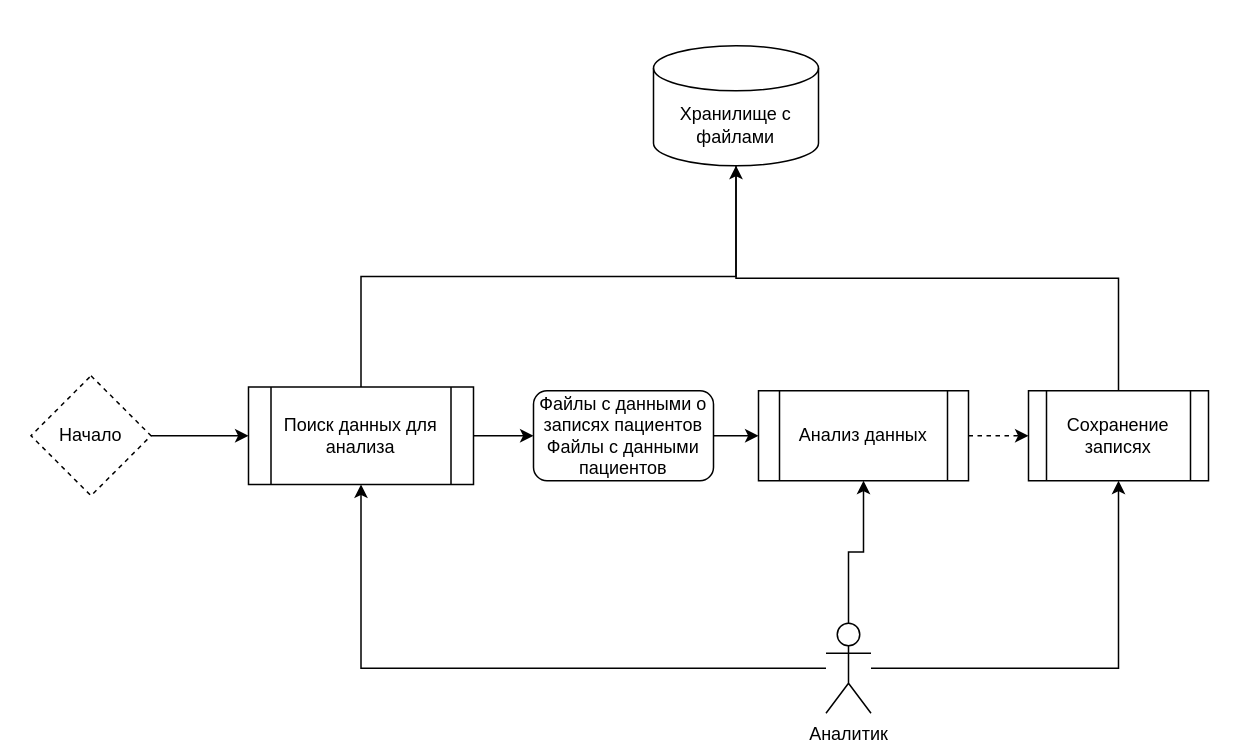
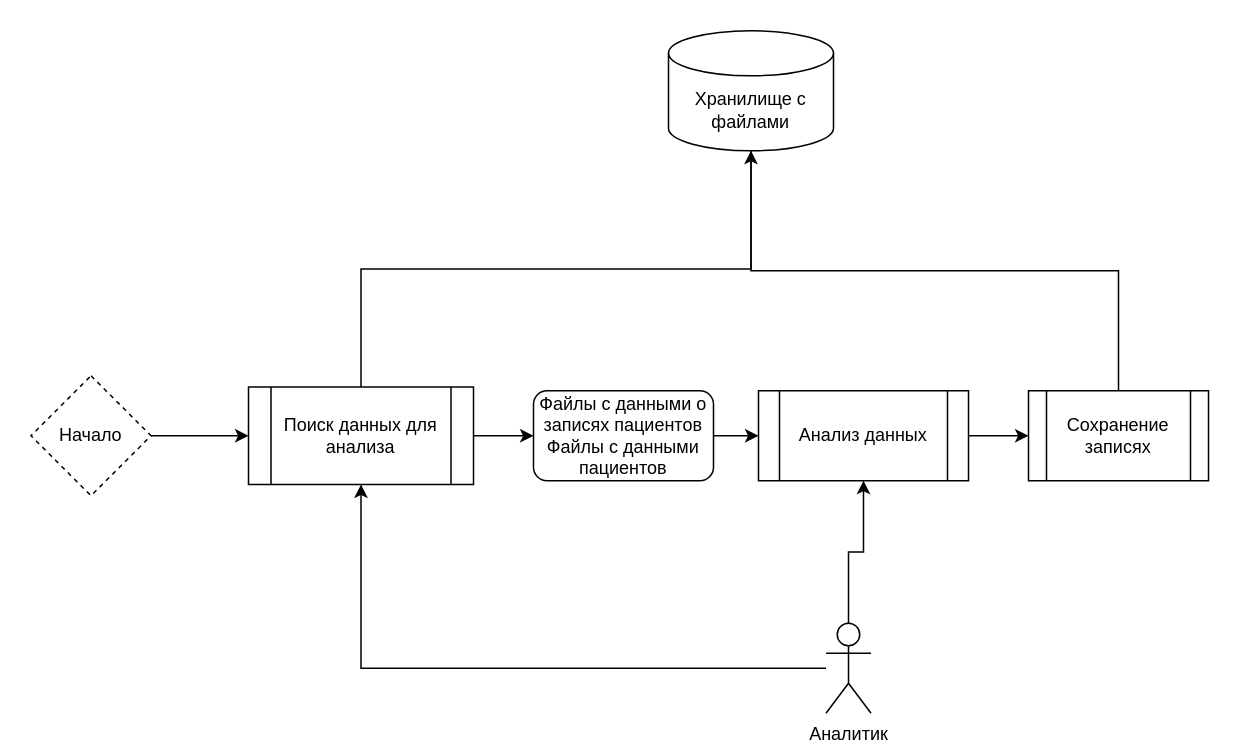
(736, 106) -> (751, 91)
(992, 436) -> (992, 436)
(1083, 668) -> none
